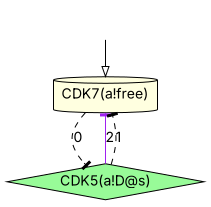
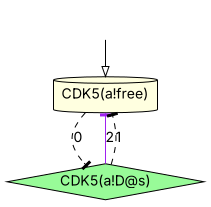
(106, 95) -> (106, 95)
